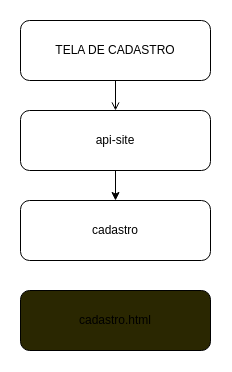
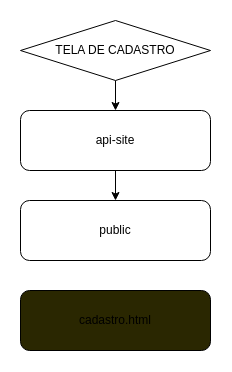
(116, 51) -> (116, 51)
(116, 103) -> (116, 102)
(116, 231) -> (116, 231)
